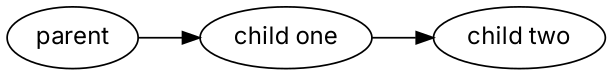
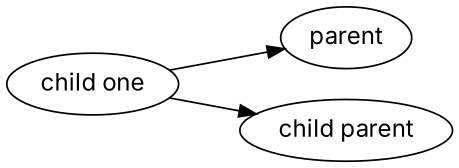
(160, 38) -> (218, 61)
(519, 38) -> (346, 130)
